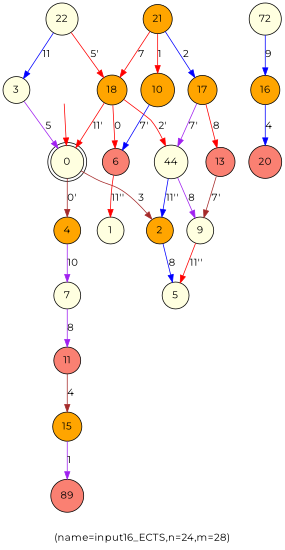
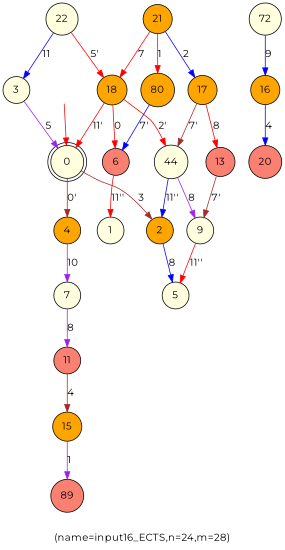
(158, 90) -> (158, 90)
(189, 121) -> (189, 121)
